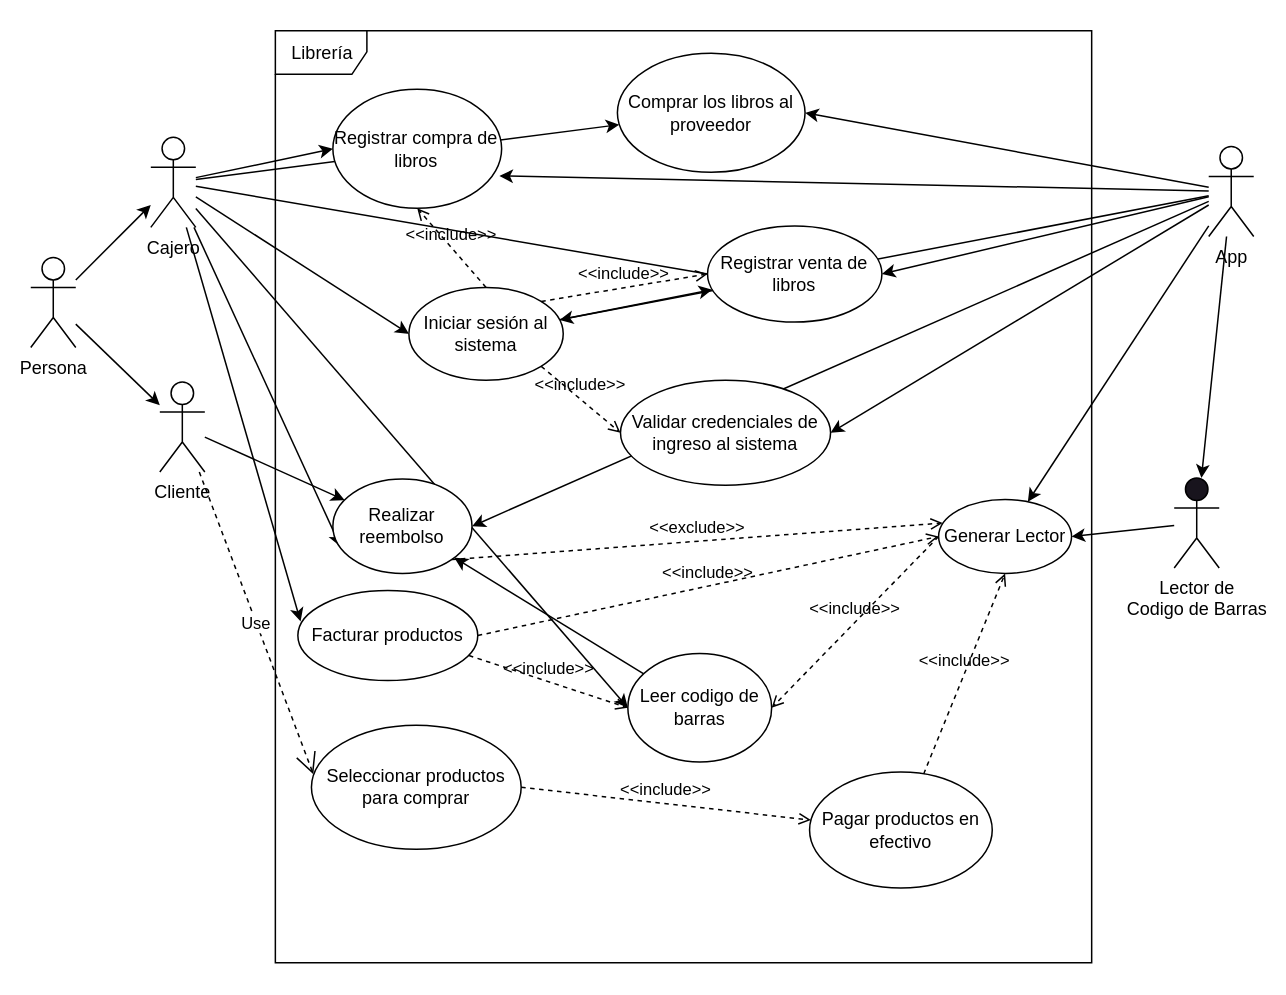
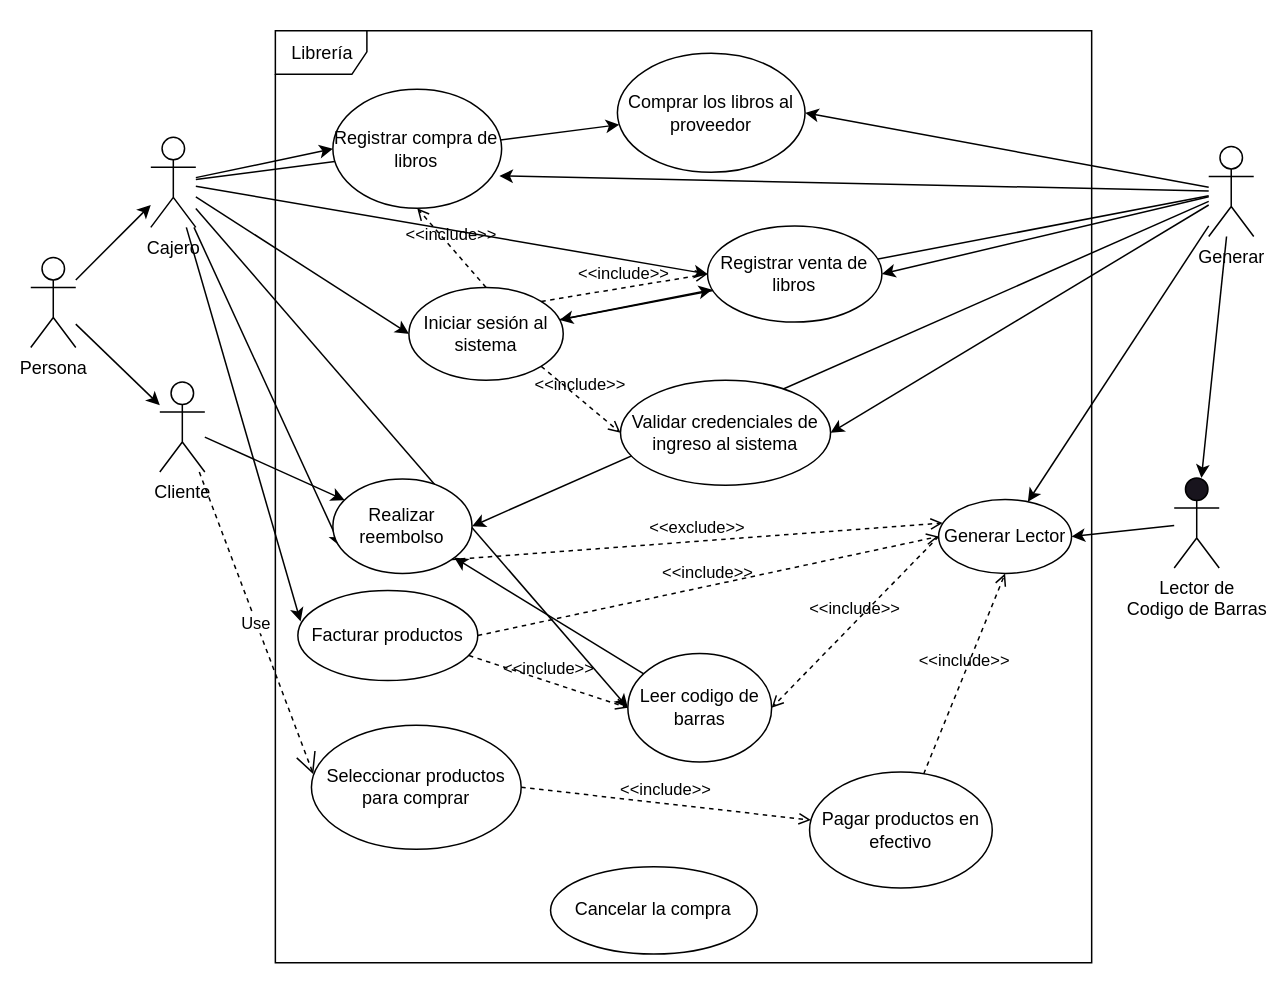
(1232, 258) -> (1232, 258)
(700, 273) -> (696, 272)
none -> (654, 910)
